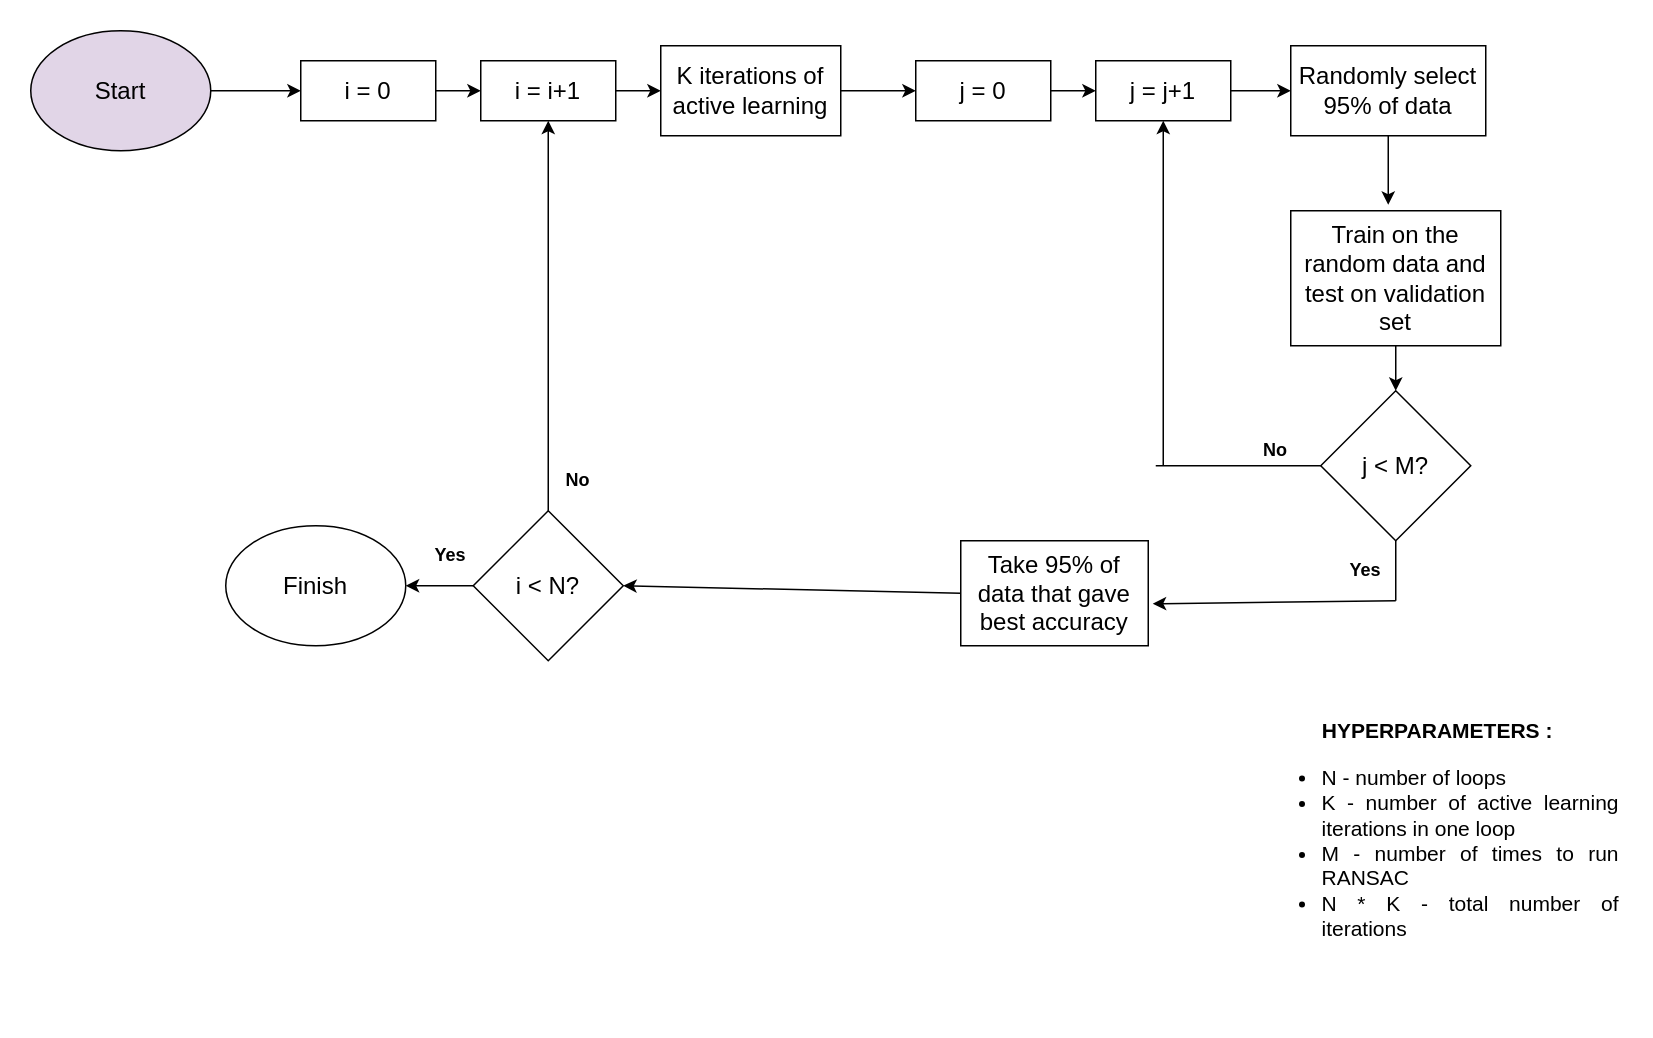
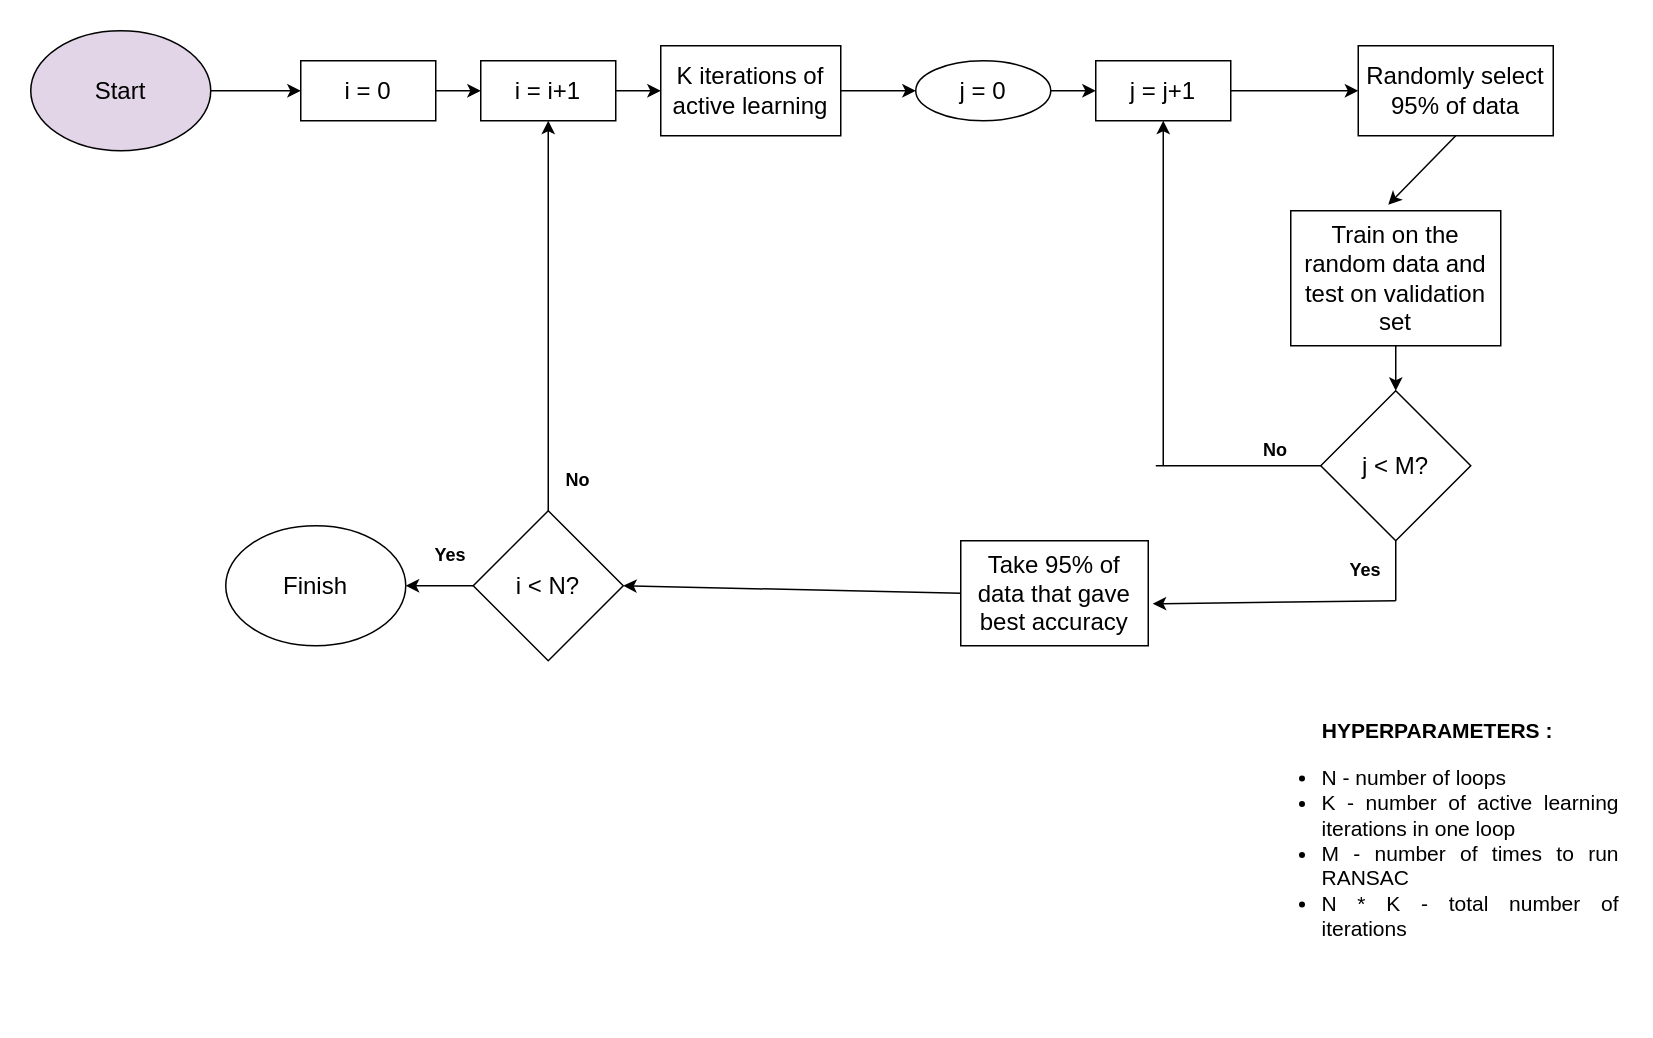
(983, 91) -> (983, 91)
(1388, 91) -> (1456, 91)
